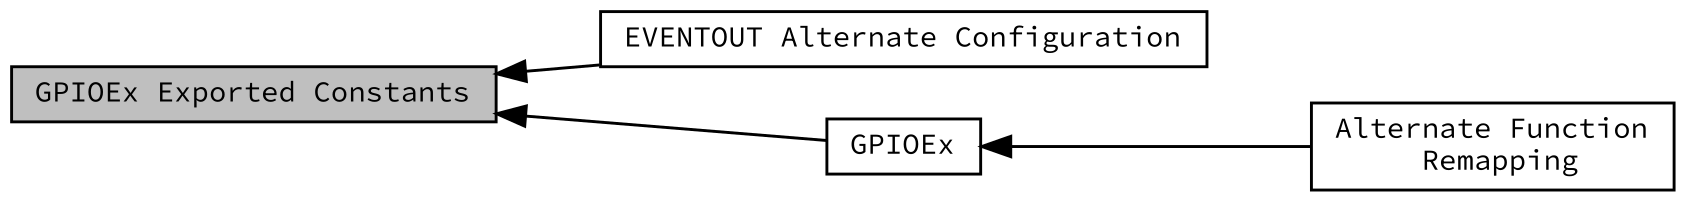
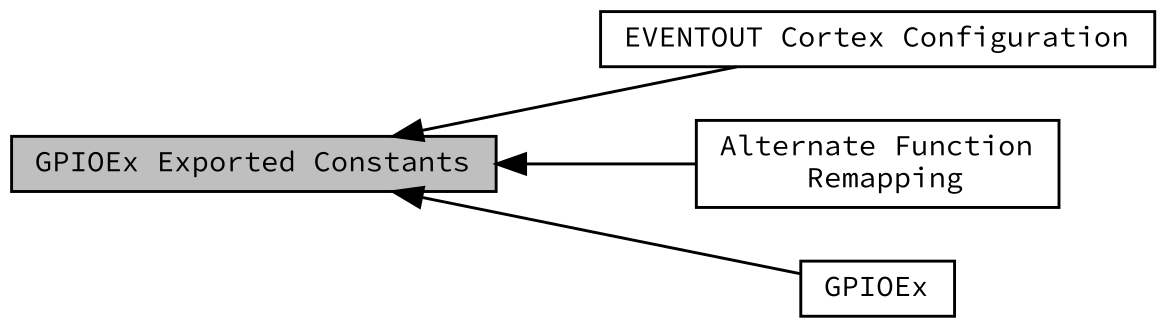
(904, 39) -> (878, 39)
(1161, 147) -> (611, 164)
